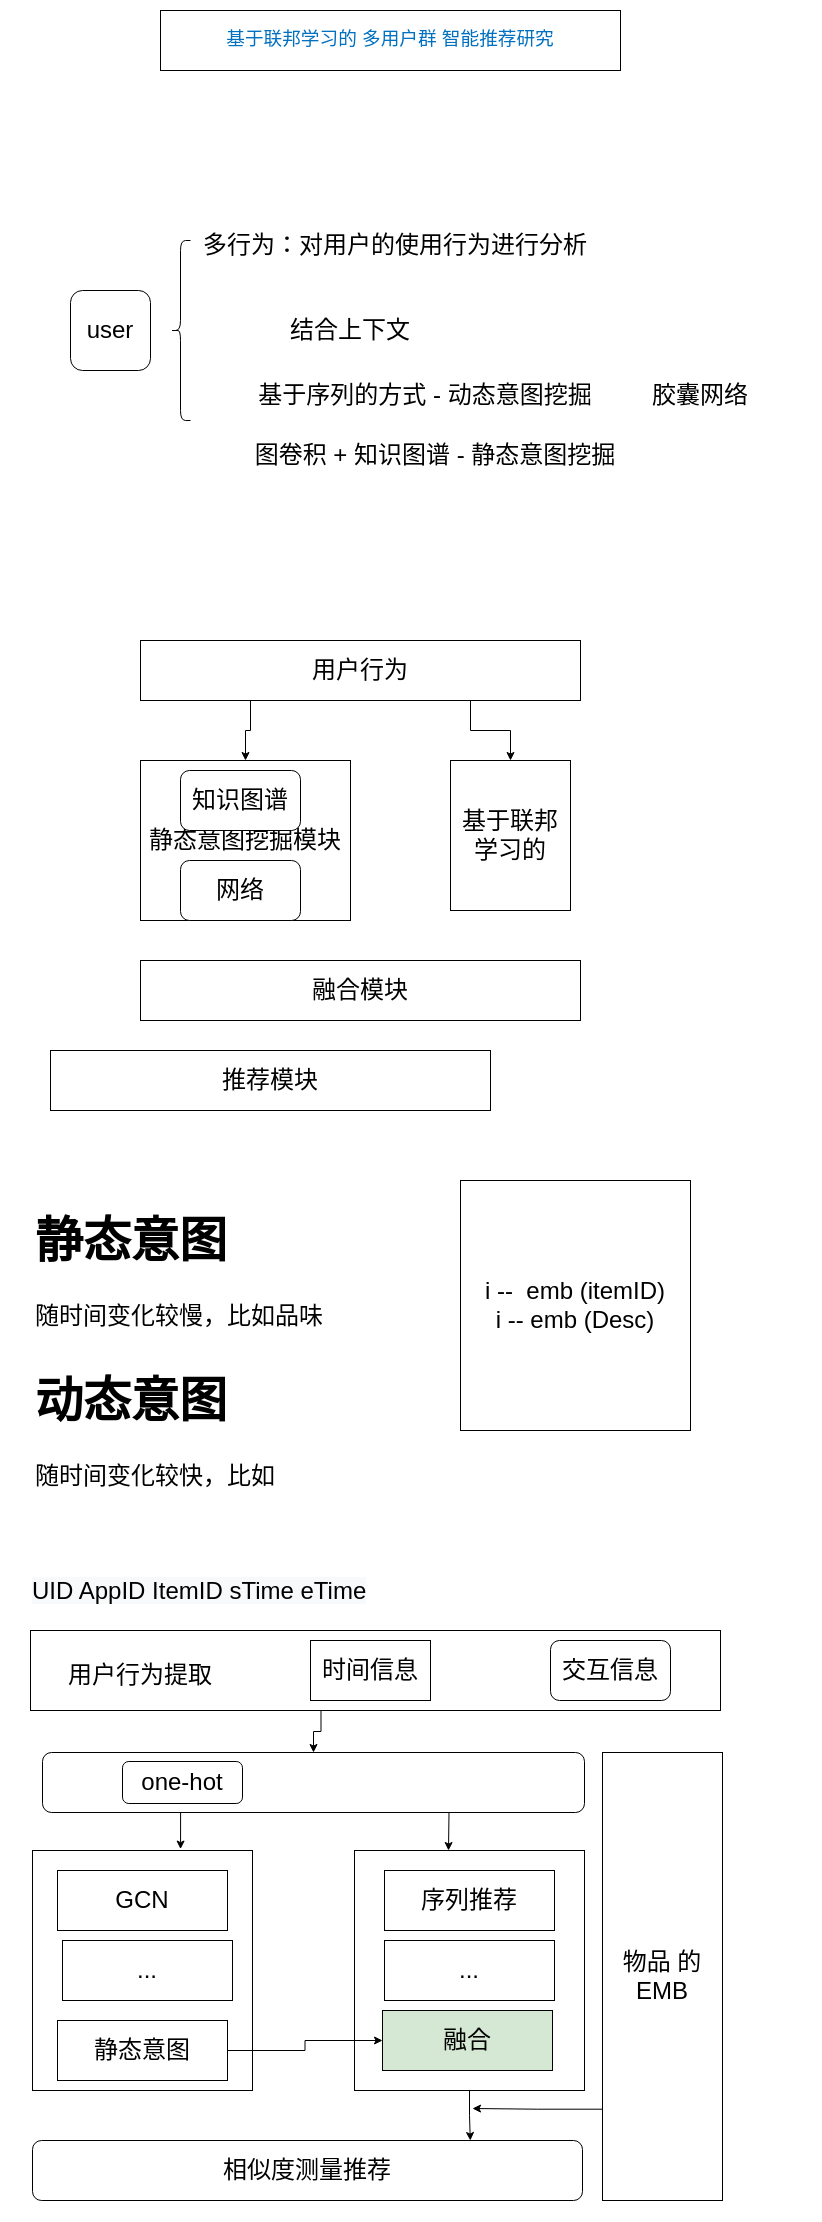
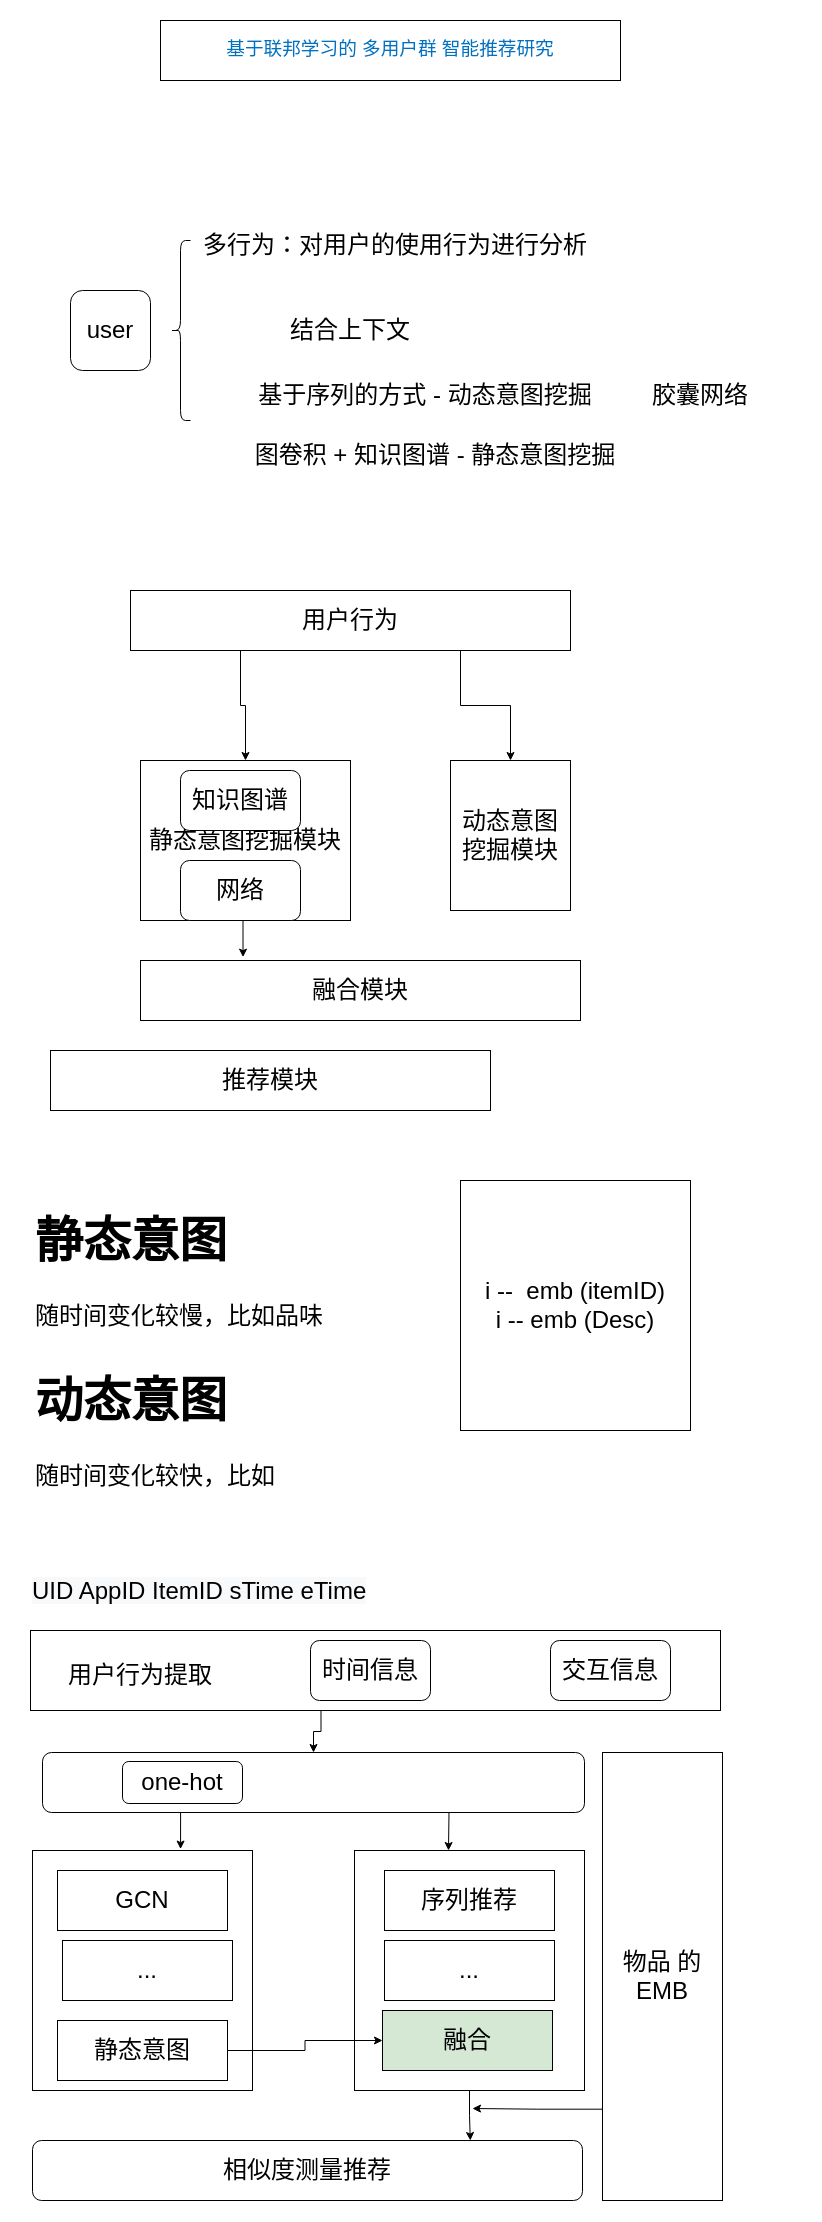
(391, 41) -> (391, 51)
(361, 671) -> (351, 621)
(511, 836) -> (511, 836)
none -> (243, 935)
(371, 1671) -> (371, 1671)
